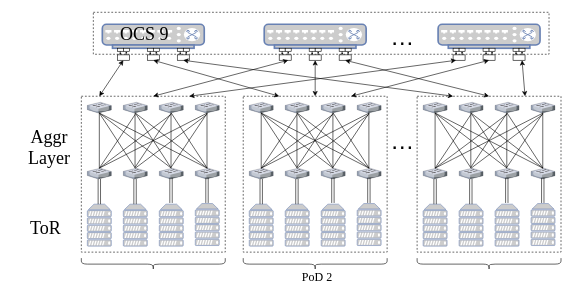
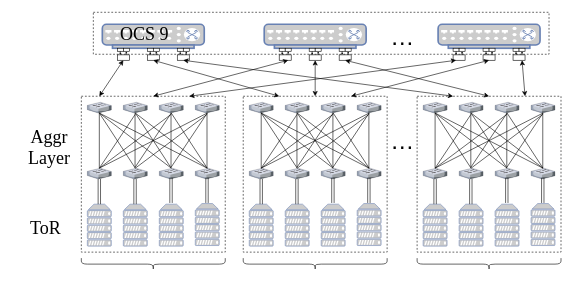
(317, 276) -> none
